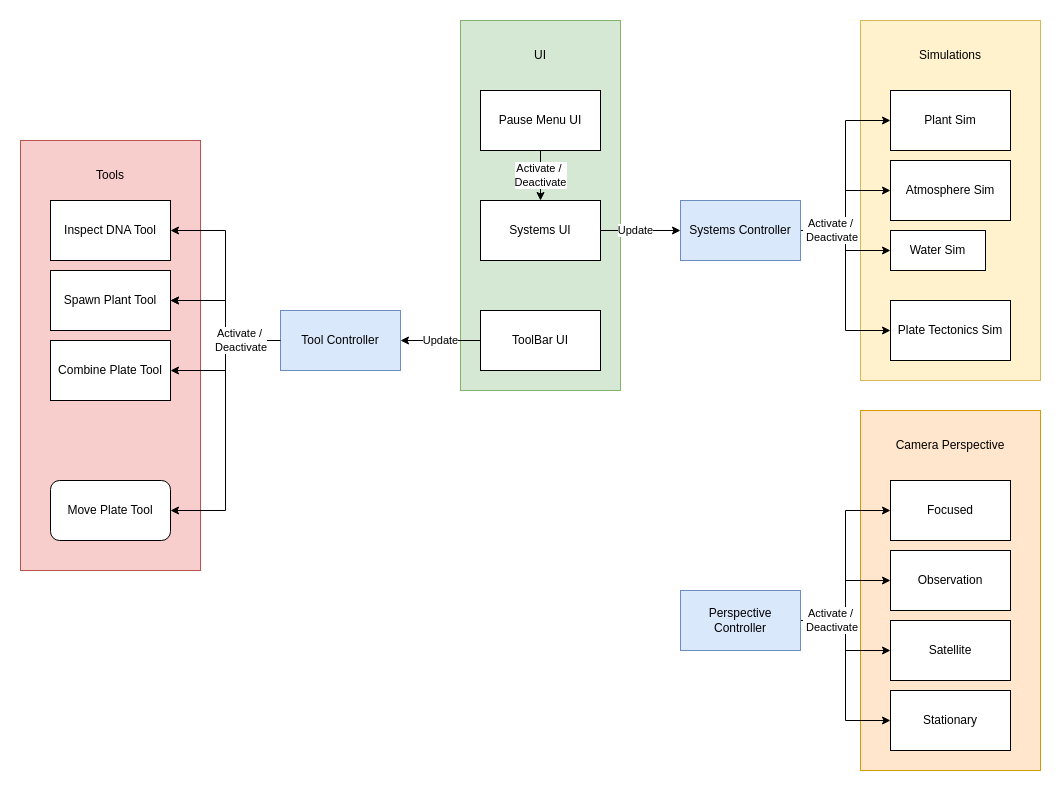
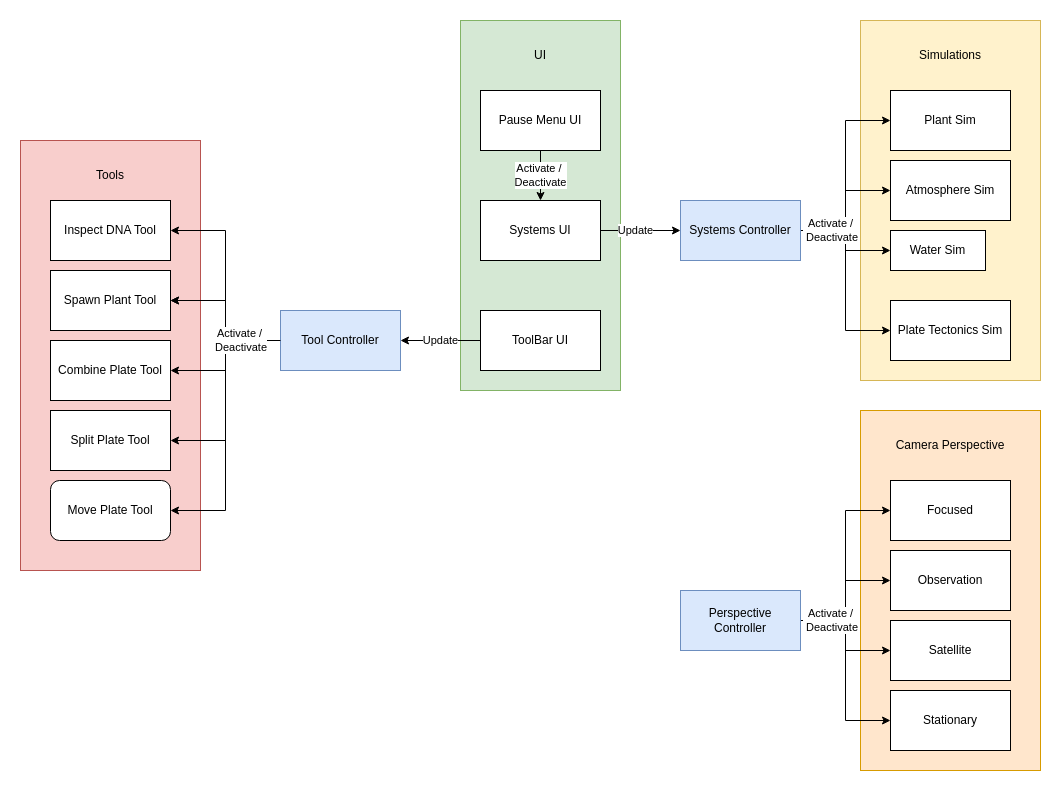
none -> (111, 441)
none -> (200, 441)
